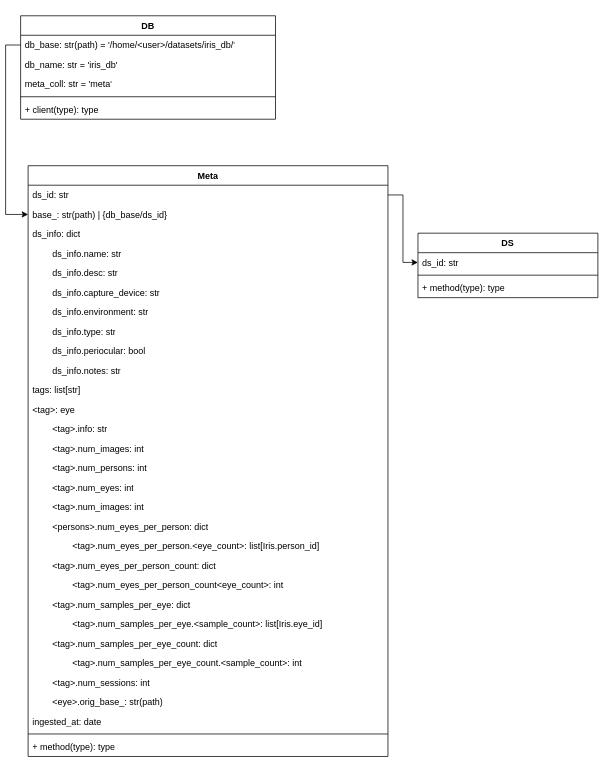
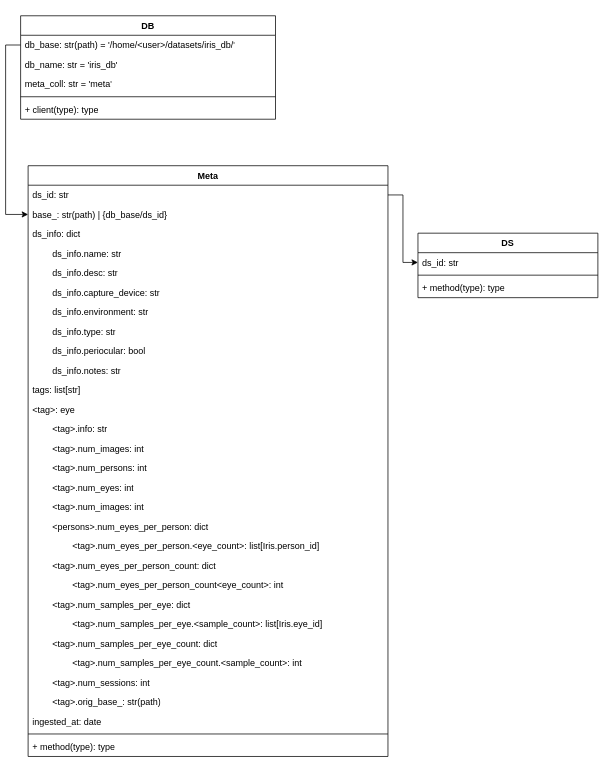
(96, 703) -> (96, 703)
